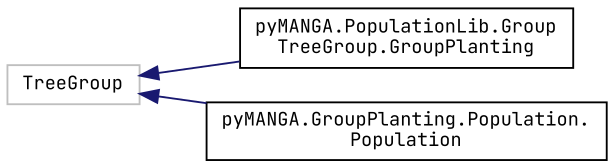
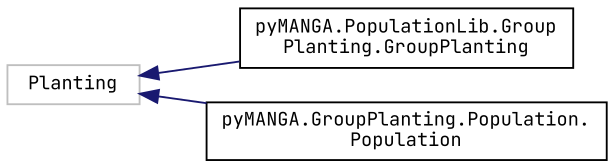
(407, 38) -> (407, 38)
(74, 85) -> (74, 85)
